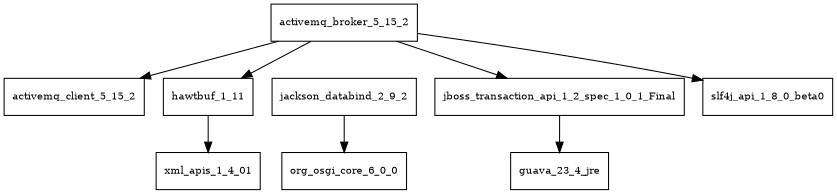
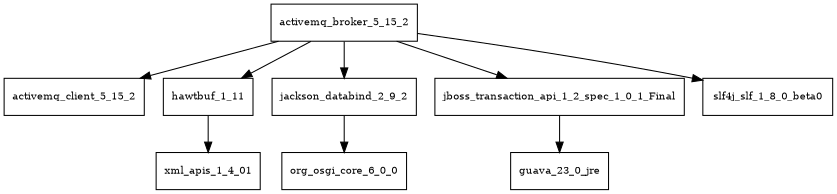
none -> (344, 55)
(768, 97) -> (768, 97)
(560, 171) -> (560, 171)
